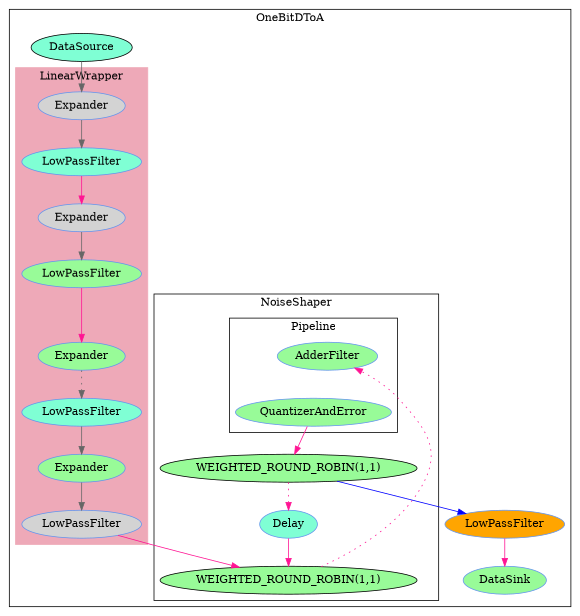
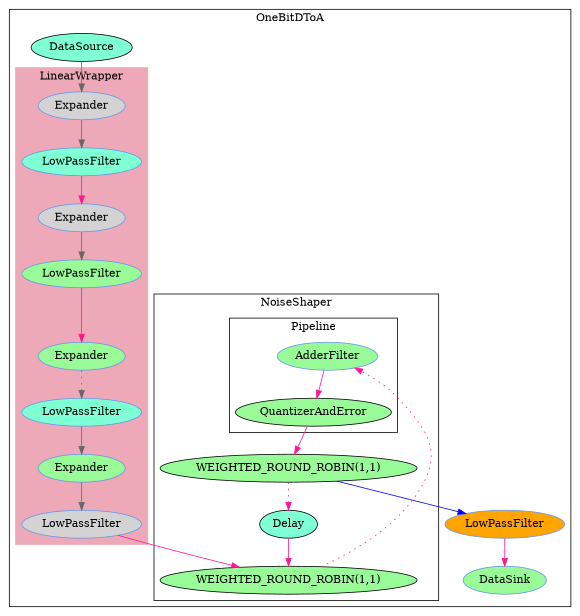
none -> (321, 381)
(313, 412) -> (313, 412)
(289, 524) -> (289, 524)
